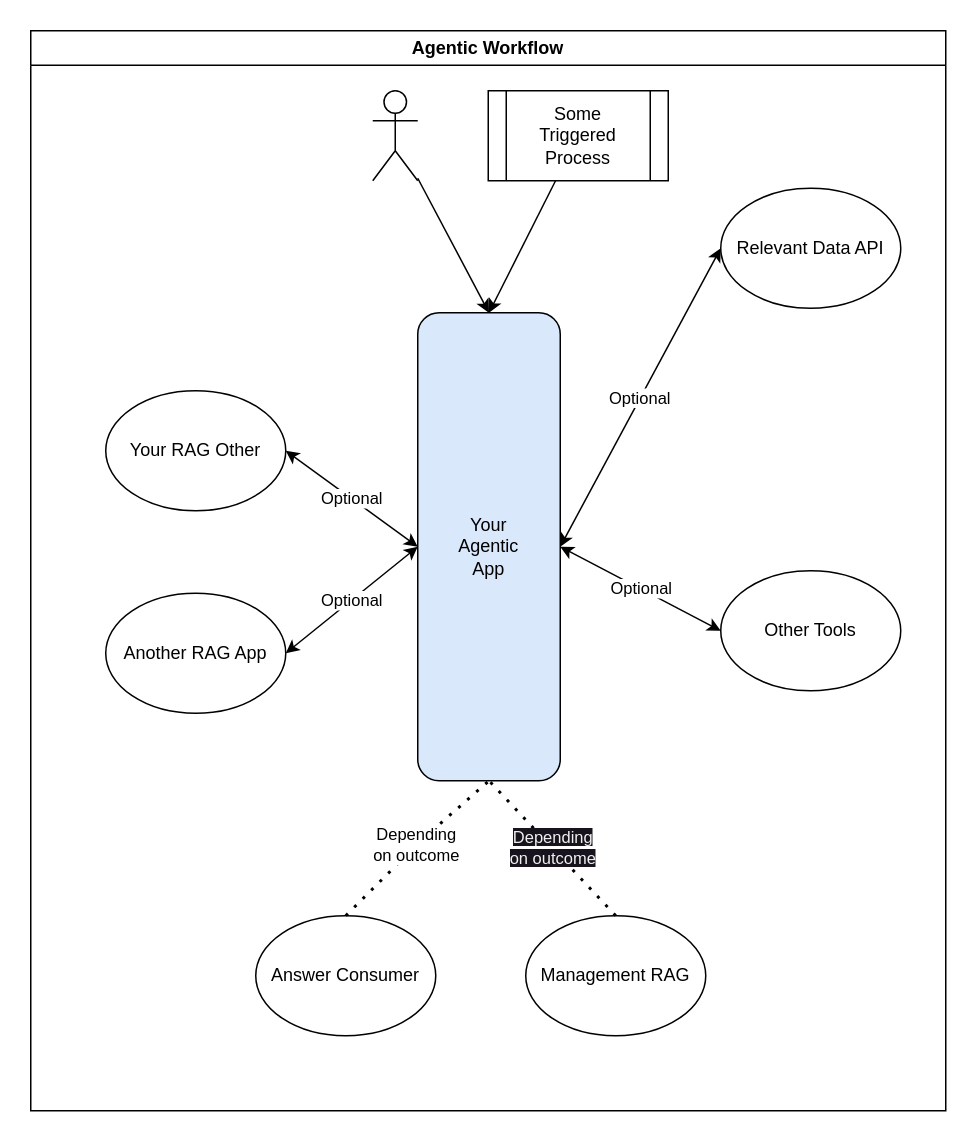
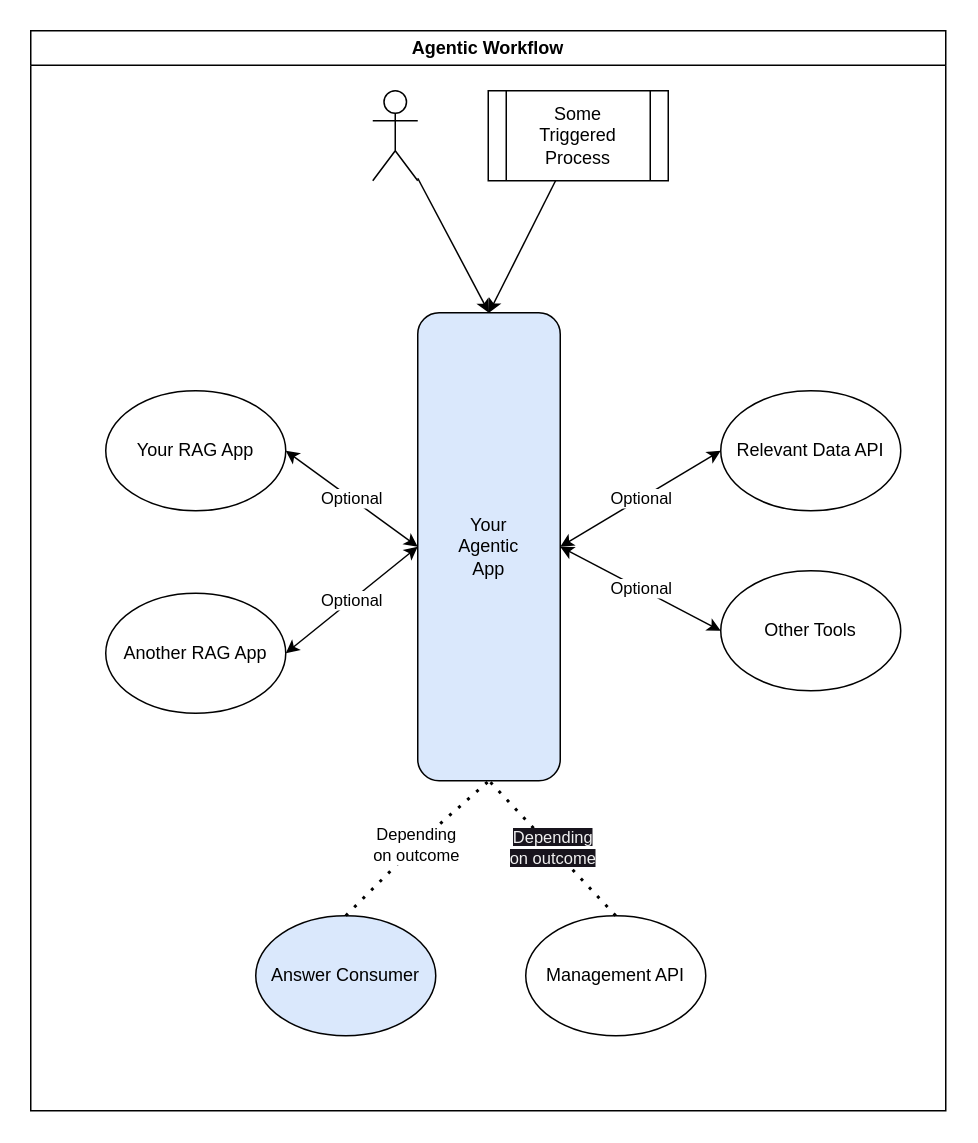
(811, 248) -> (811, 451)
(196, 451) -> (196, 451)
(346, 976) -> (346, 976)
(616, 976) -> (616, 976)
